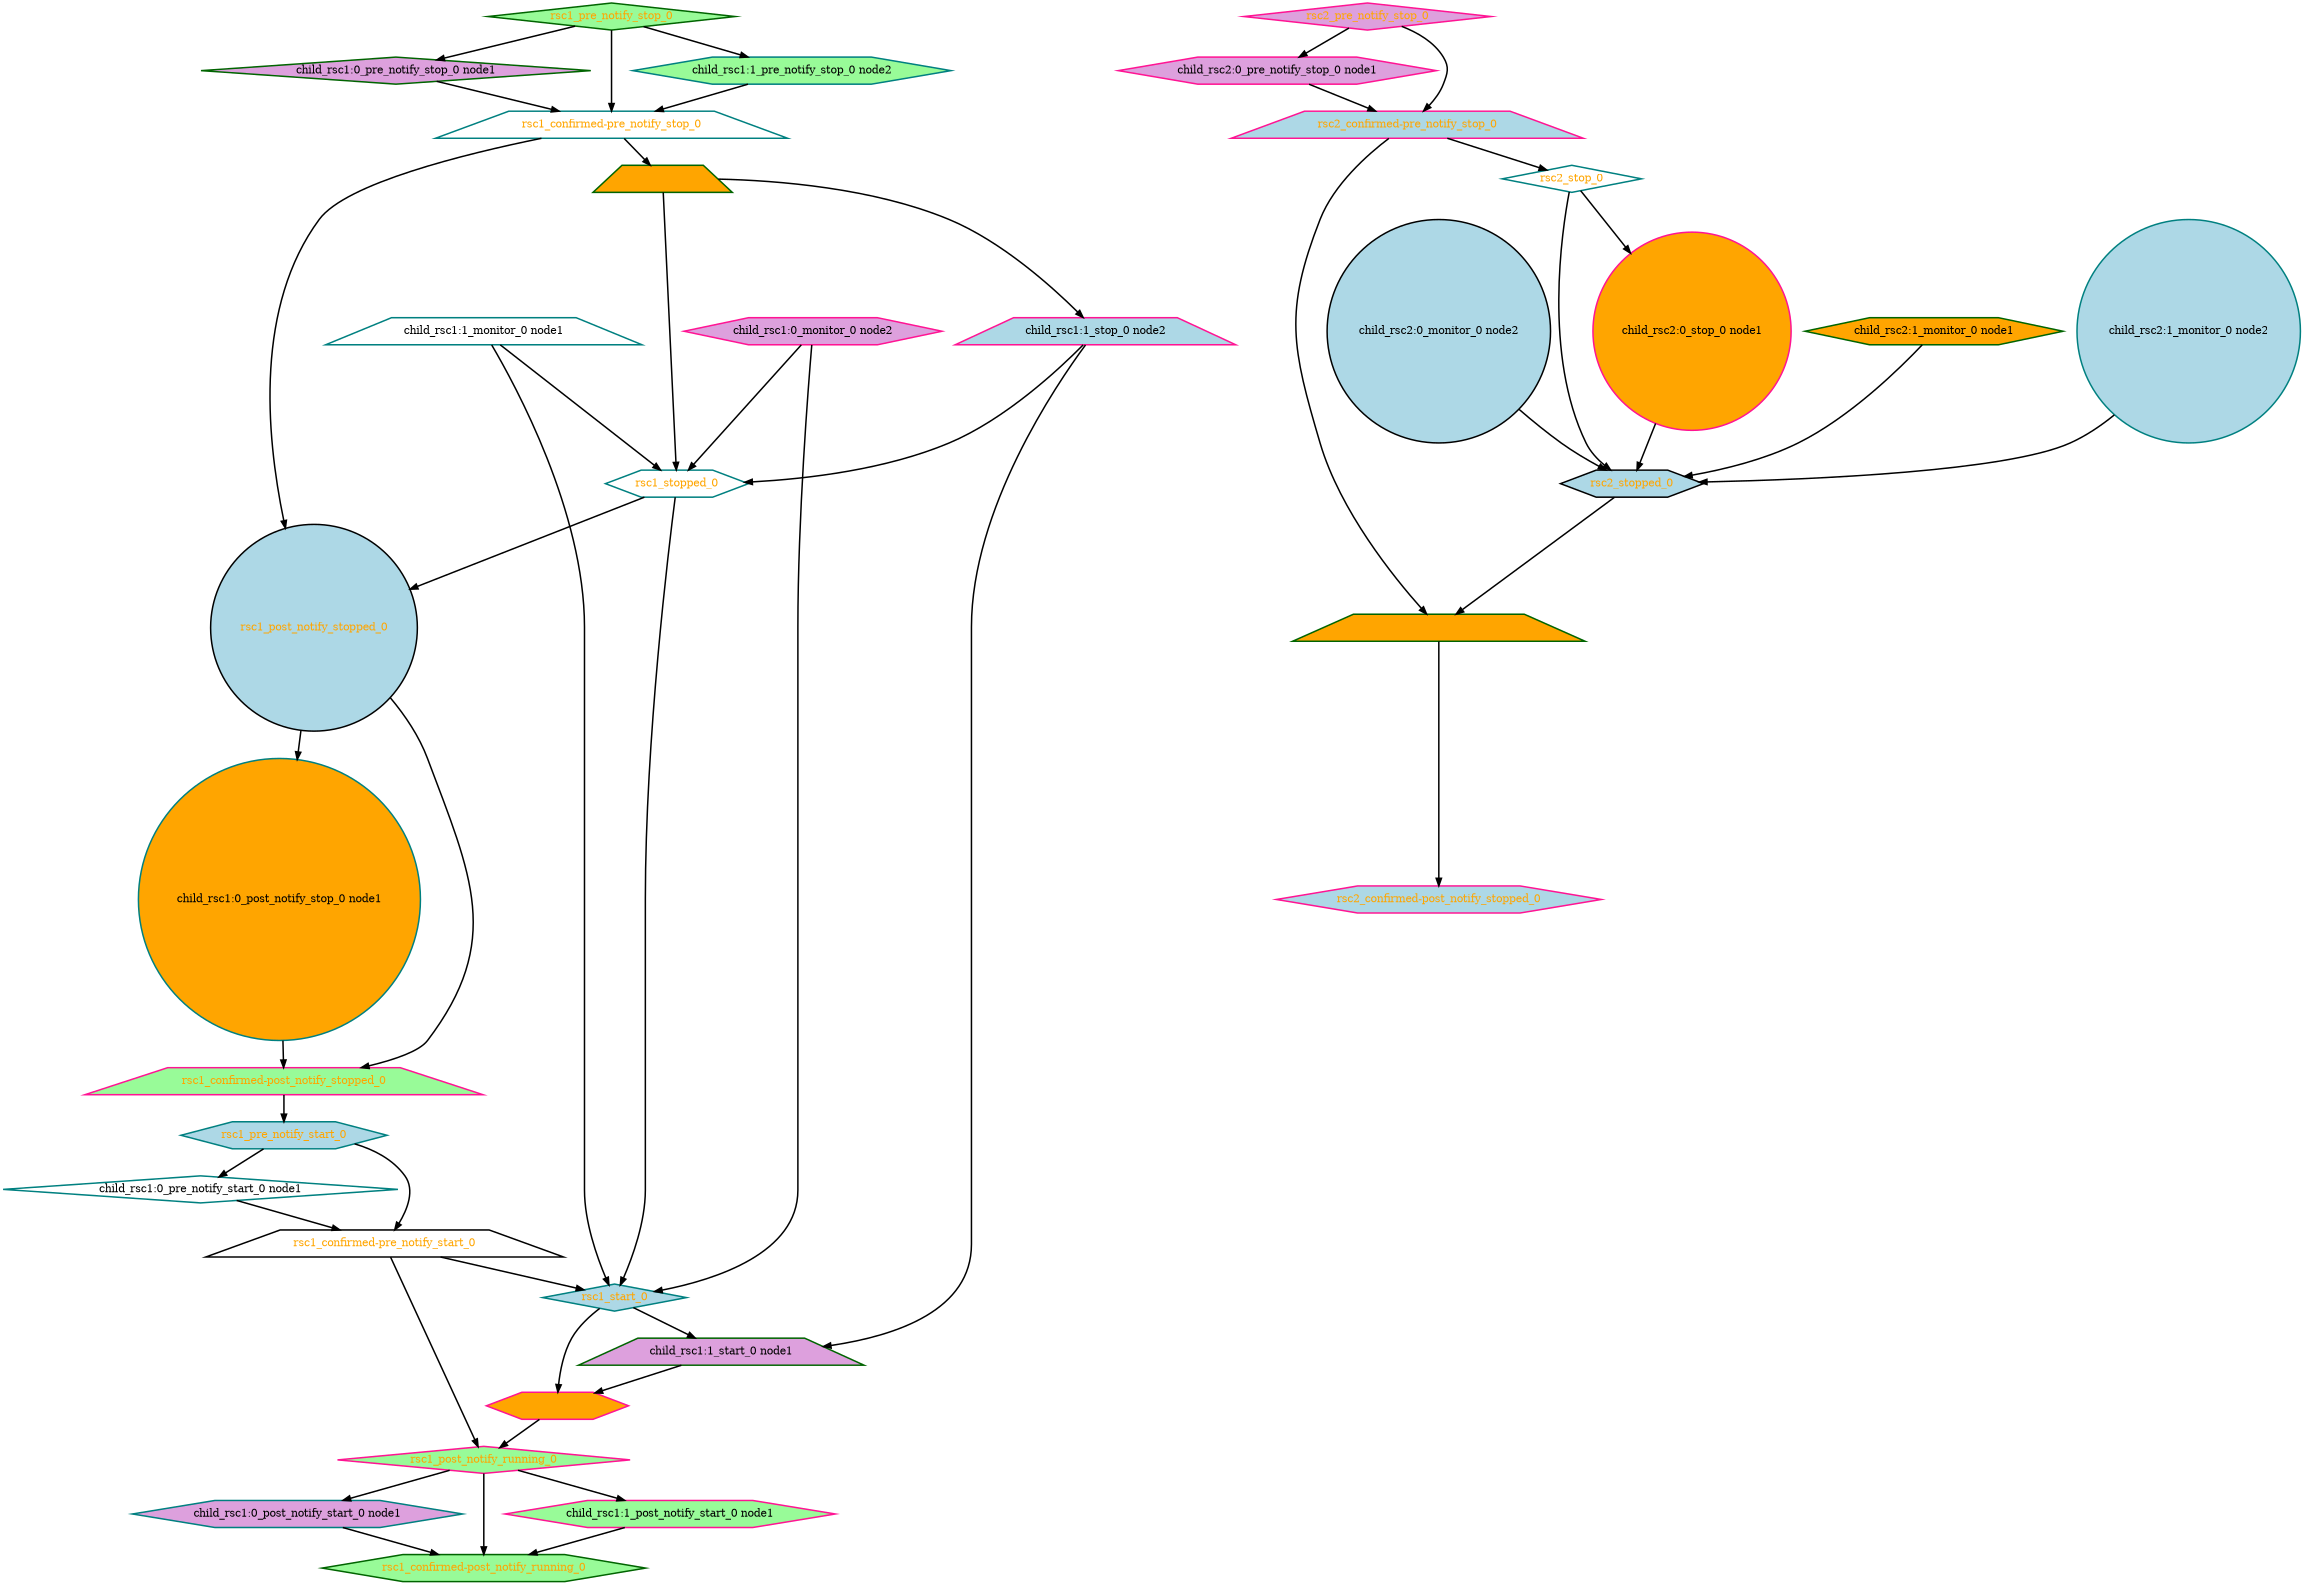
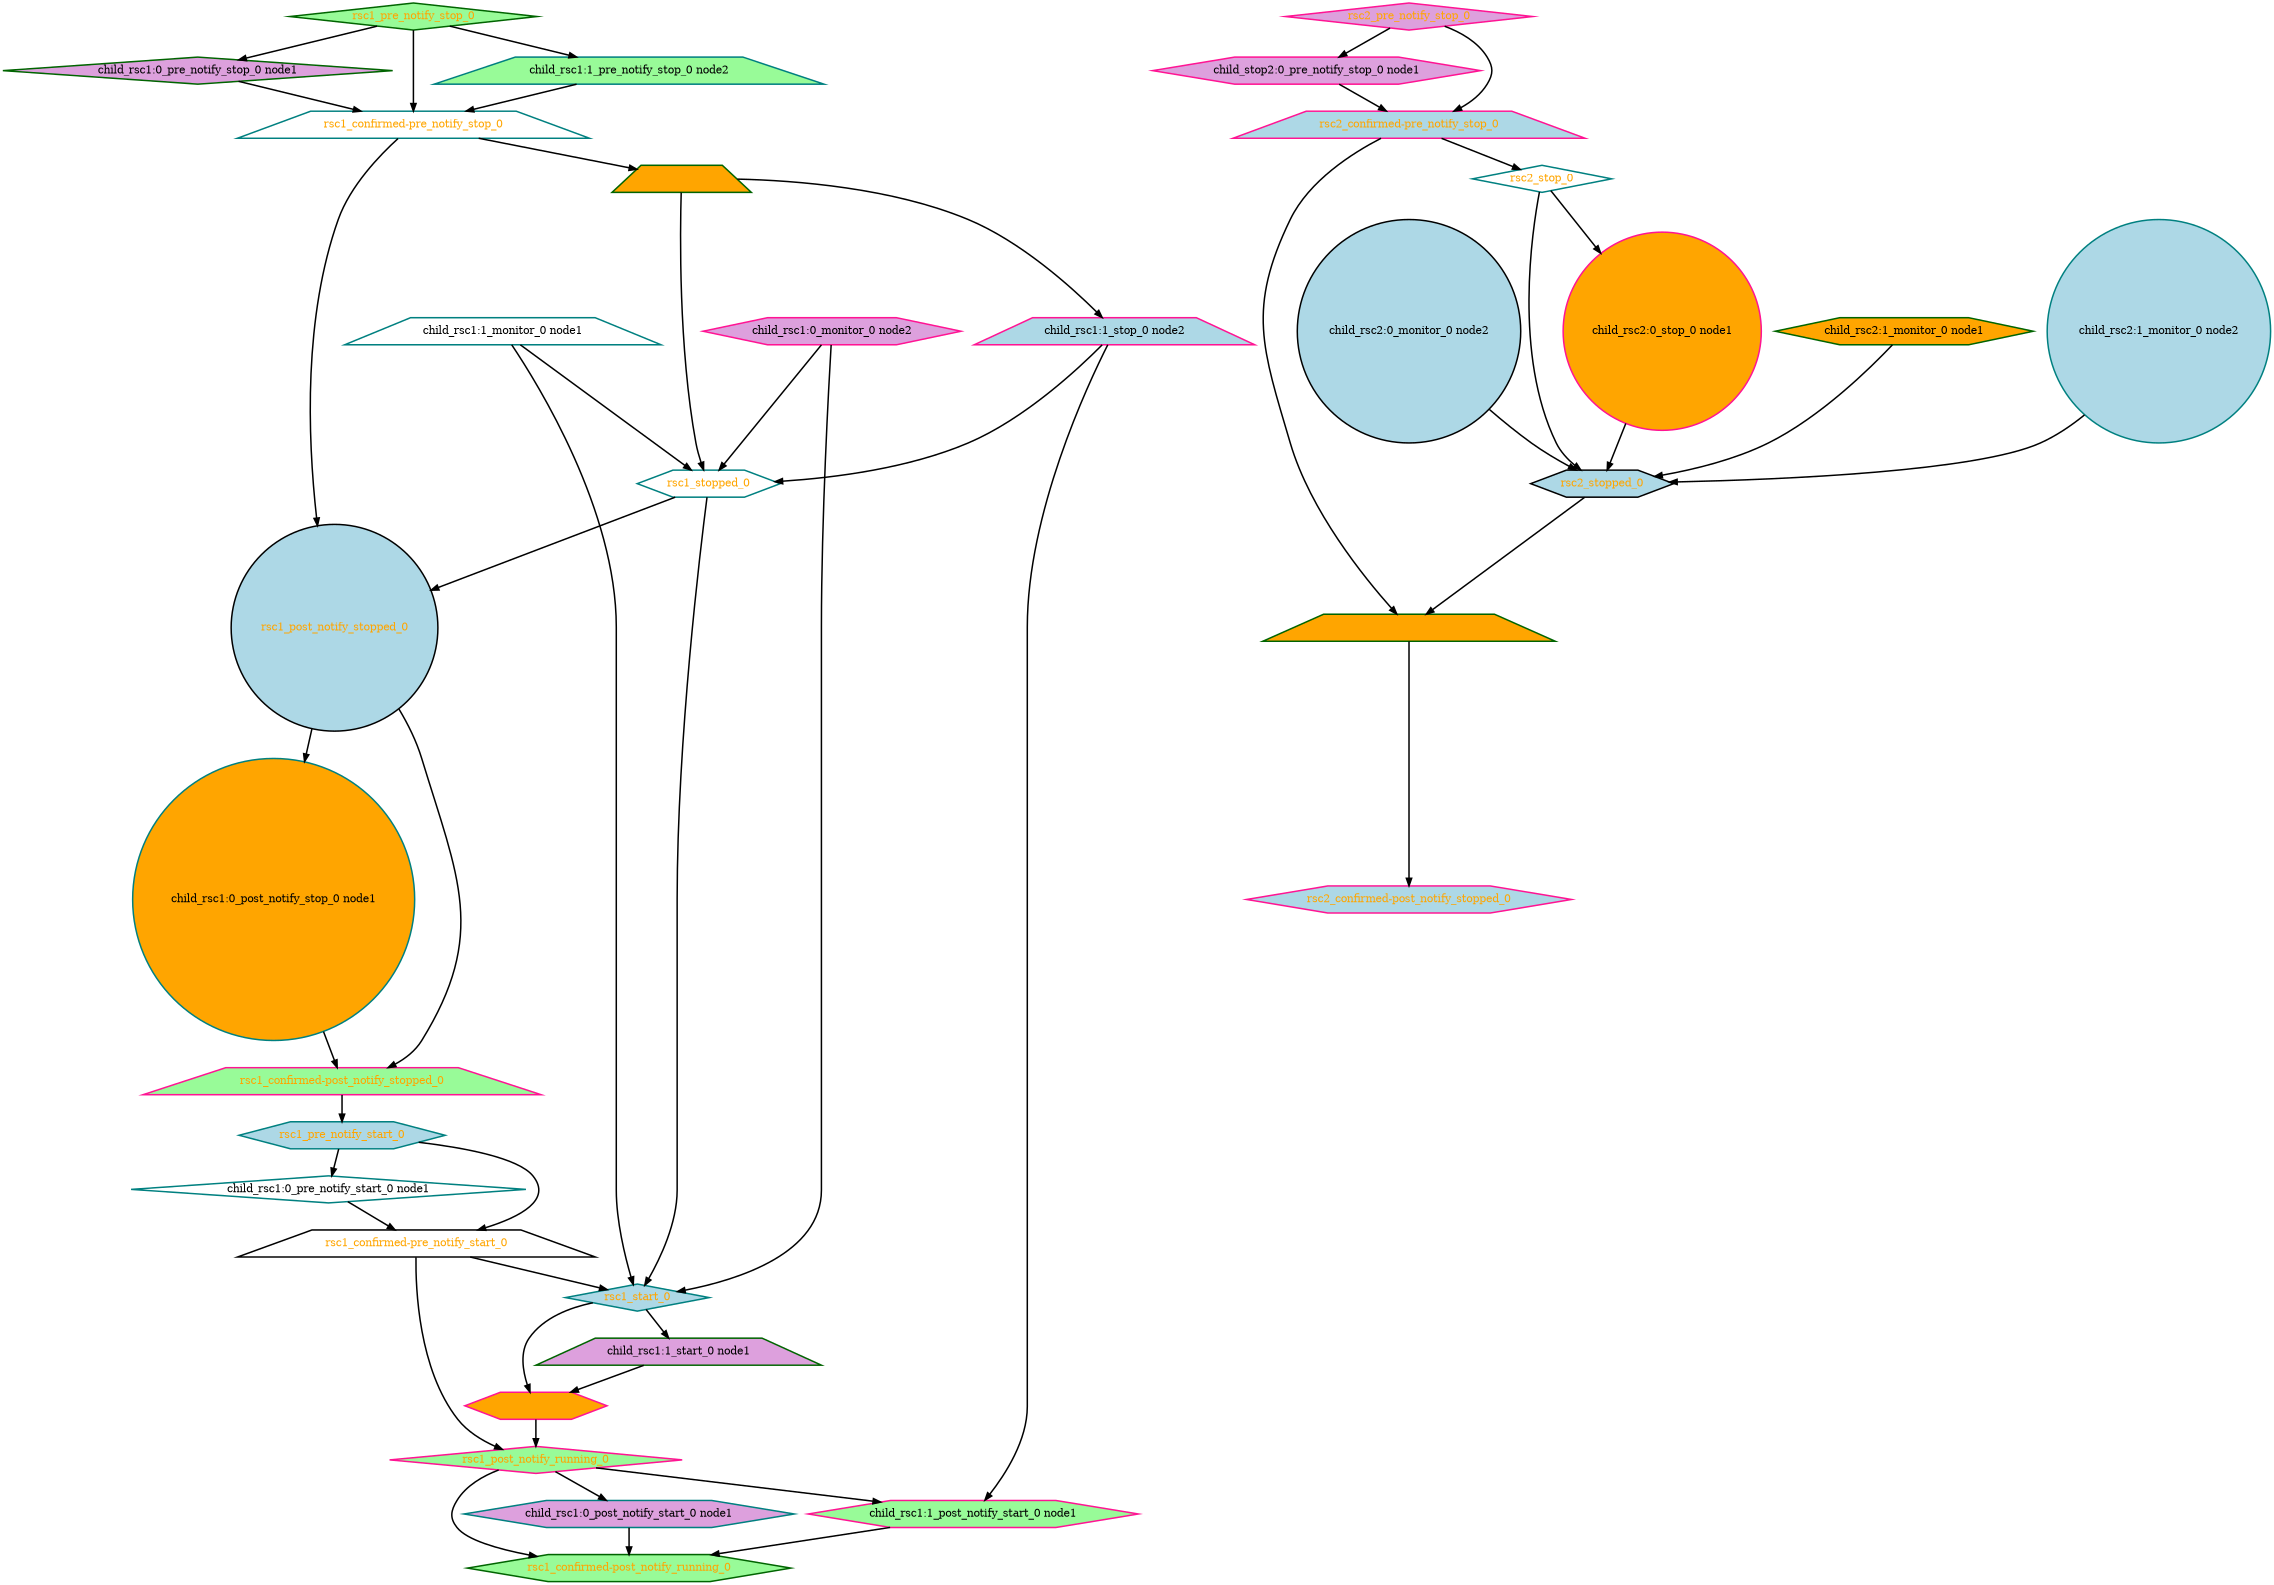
(792, 71) -> (629, 71)
(1277, 71) -> (1317, 71)
(971, 876) -> (1027, 917)
